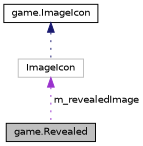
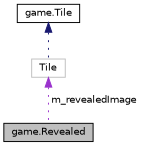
(51, 13) -> (48, 13)
(51, 68) -> (48, 68)
